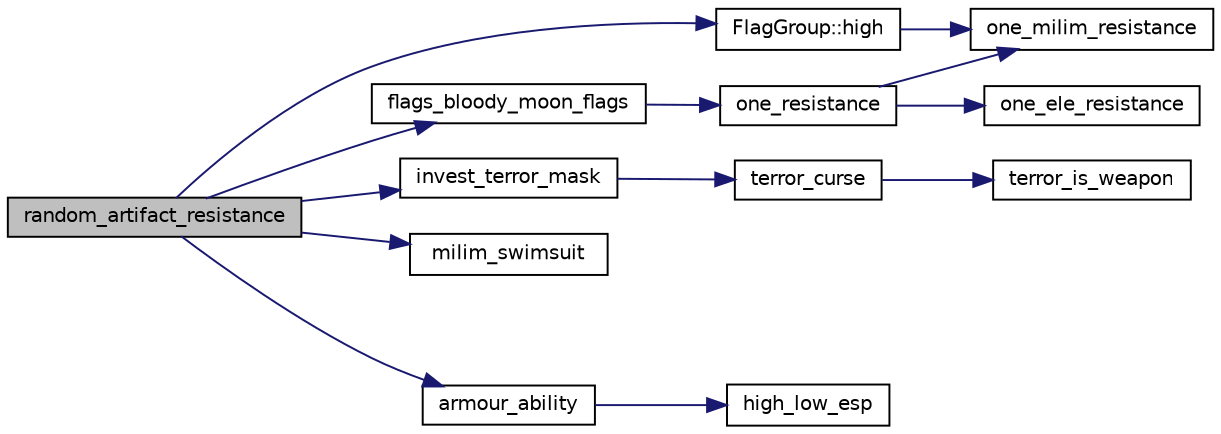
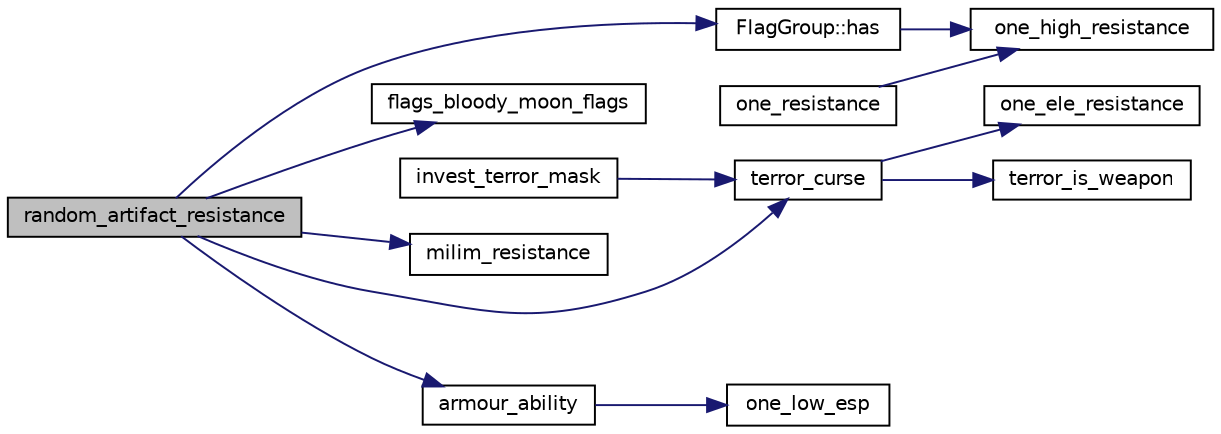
(808, 29) -> (808, 29)
(1092, 29) -> (1092, 29)
(673, 105) -> none
(930, 106) -> (941, 145)
(341, 197) -> (493, 311)
(509, 254) -> (509, 254)
(808, 405) -> (808, 405)
